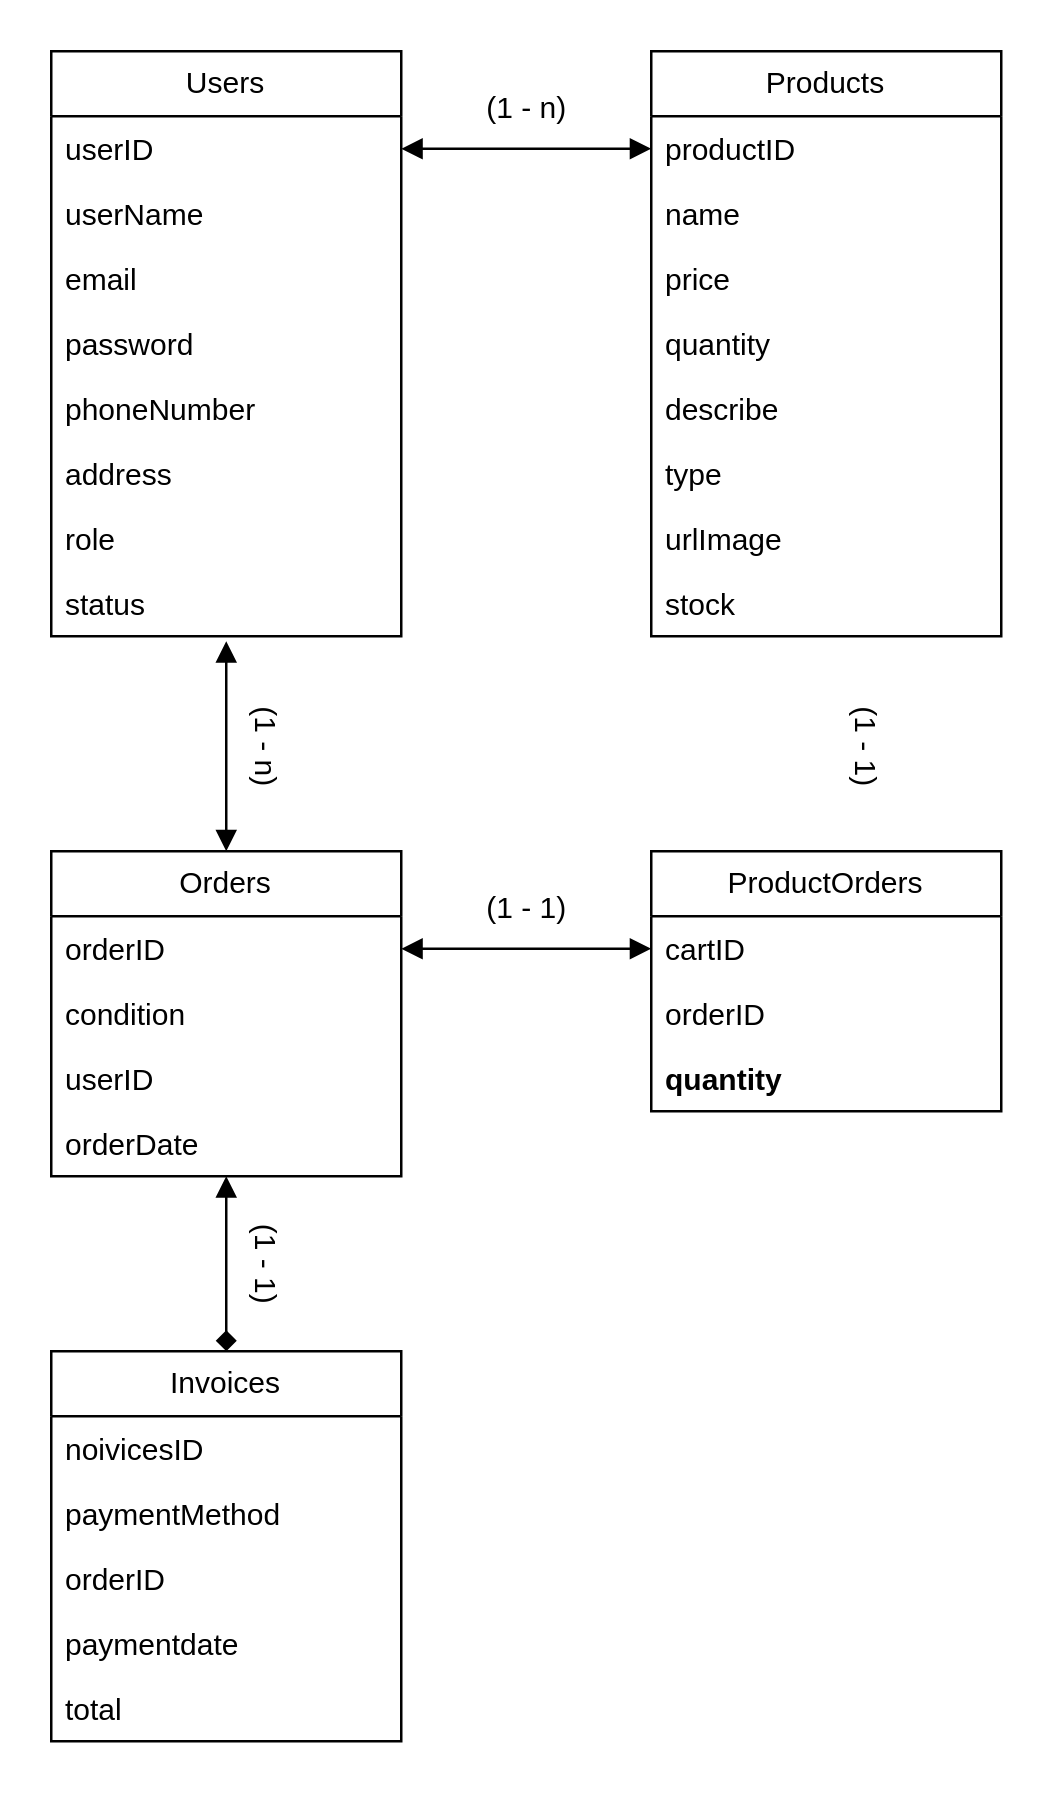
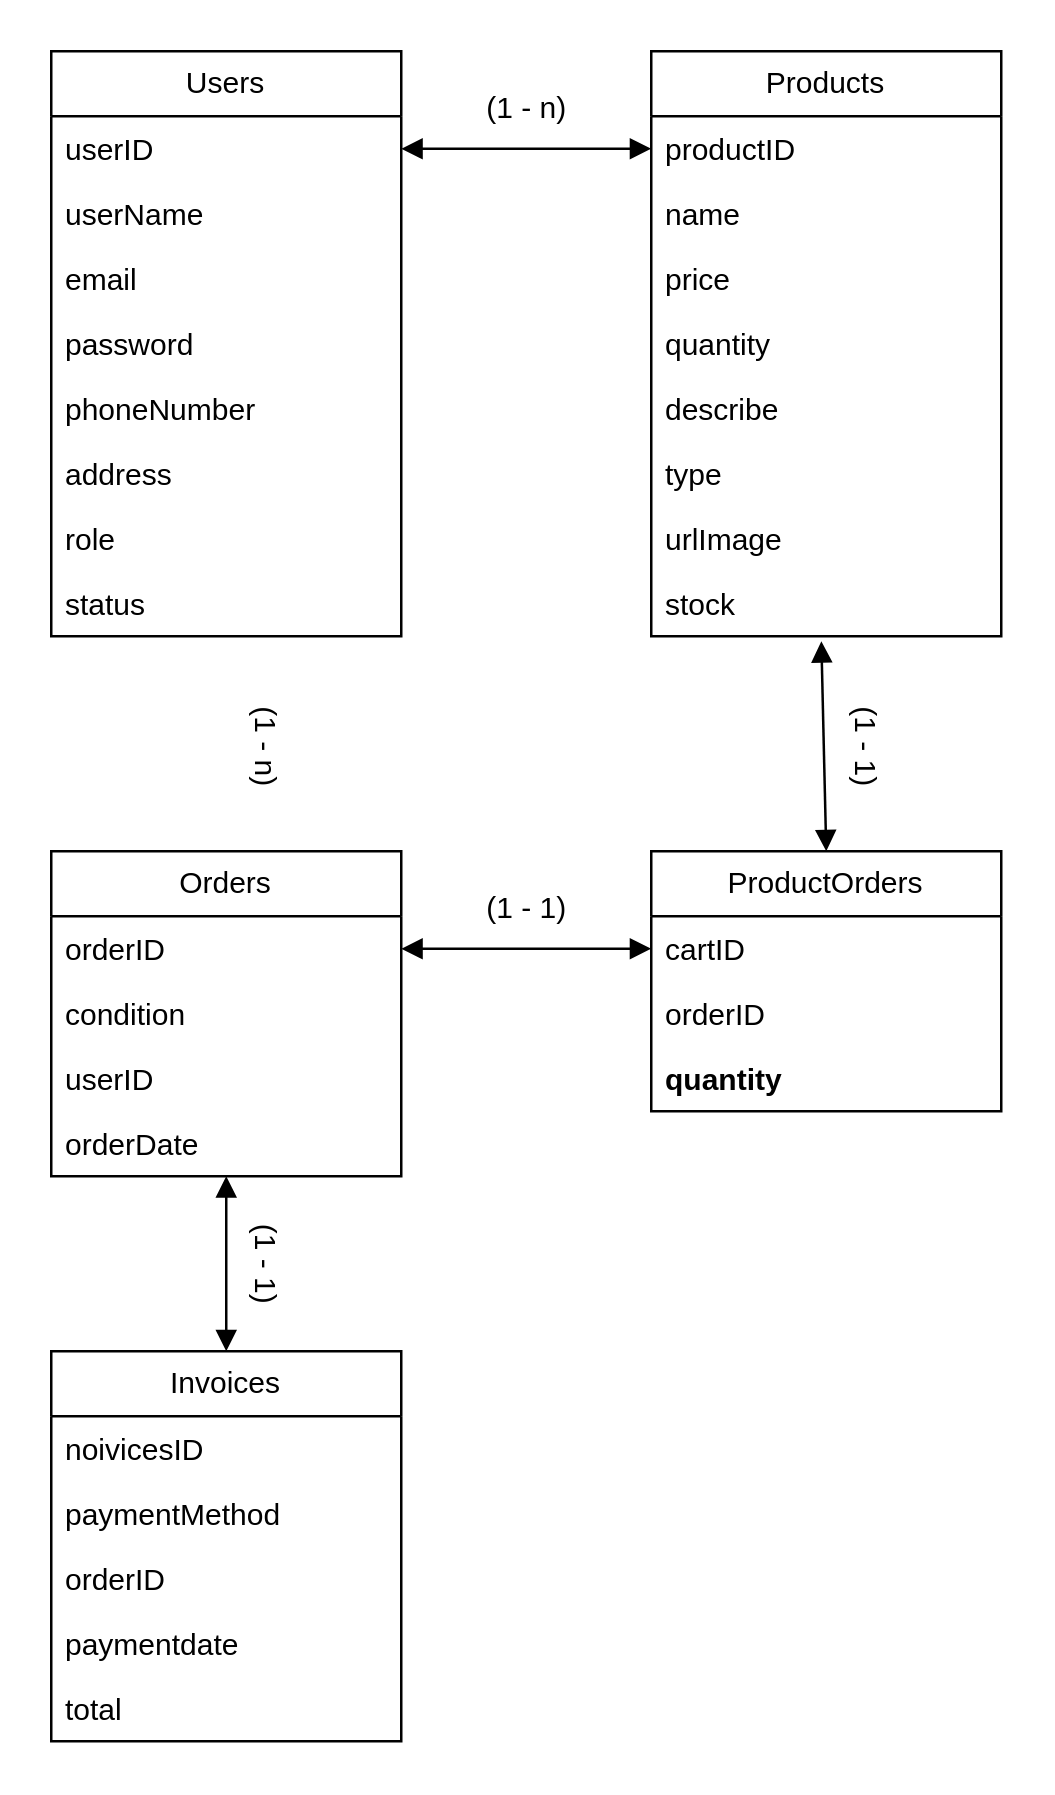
(226, 746) -> none
none -> (824, 746)
(226, 1330) -> (226, 1329)
